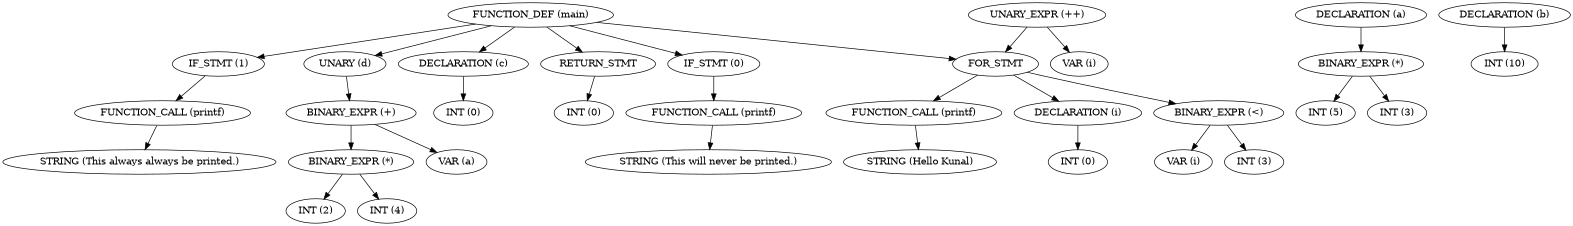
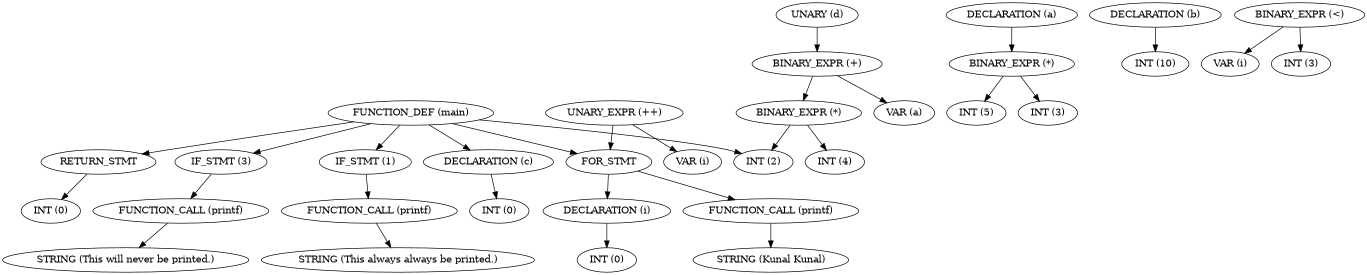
(437, 40) -> (607, 133)
(714, 64) -> (221, 162)
(1098, 88) -> none
(920, 162) -> (771, 260)
